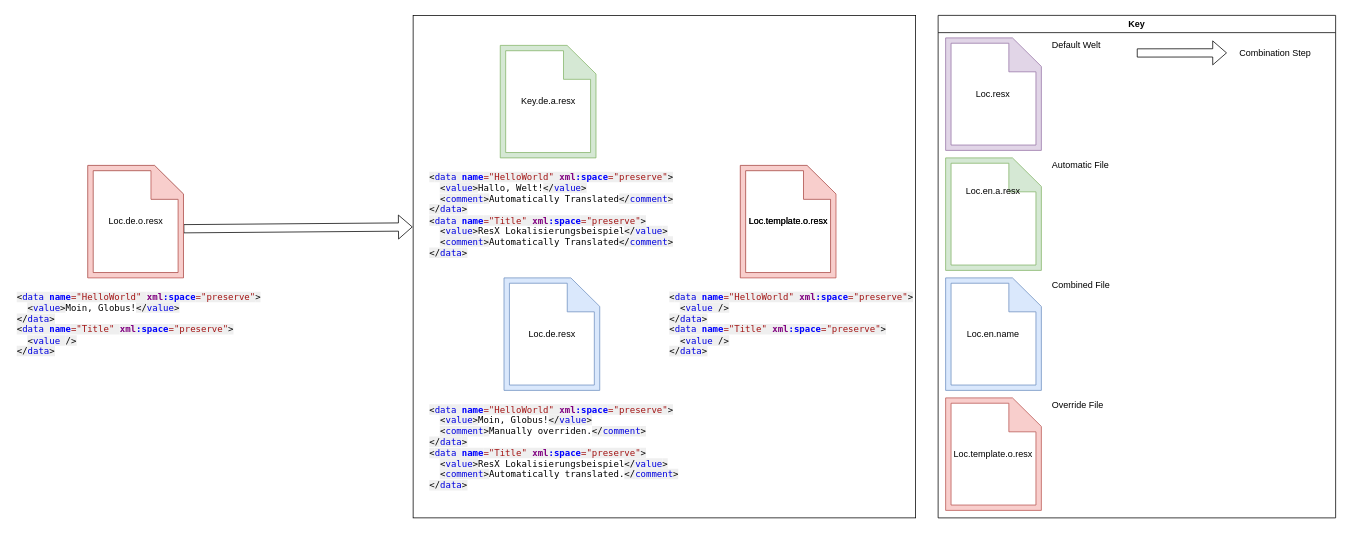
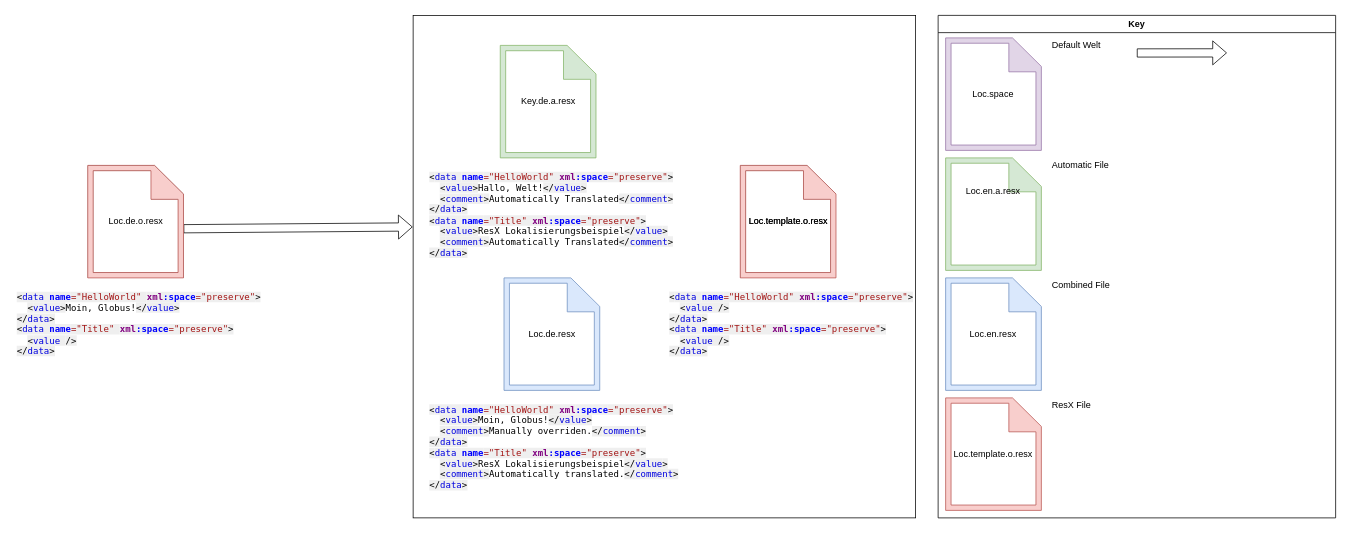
(1275, 53) -> none
(993, 94) -> (993, 94)
(993, 334) -> (993, 334)
(1080, 405) -> (1071, 405)
